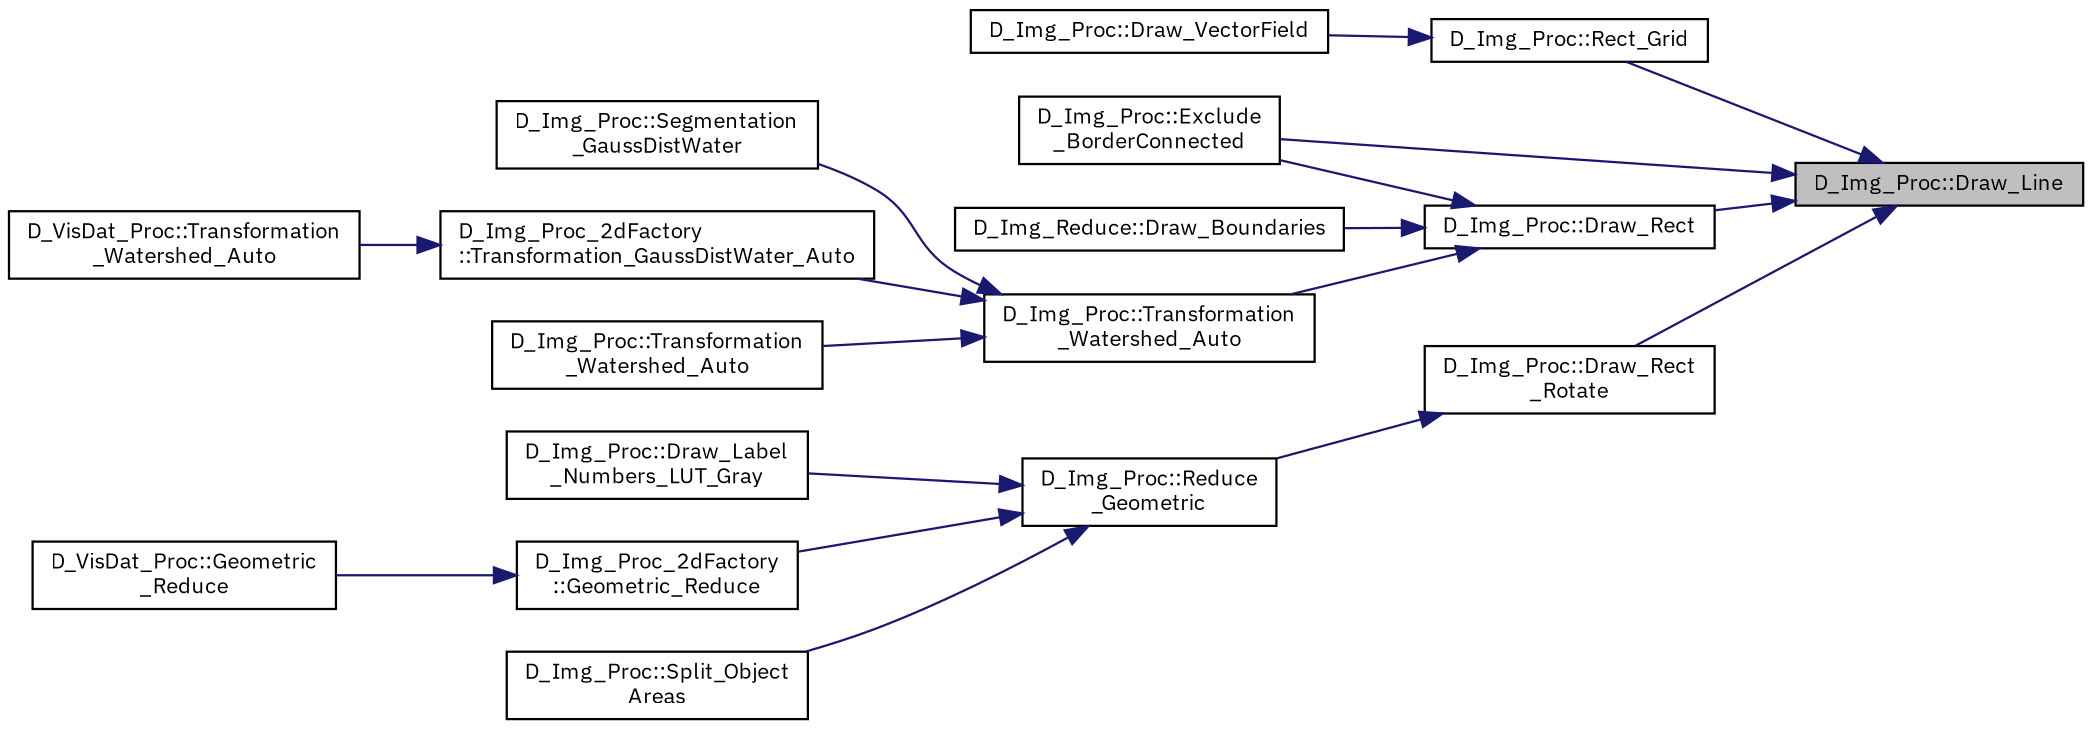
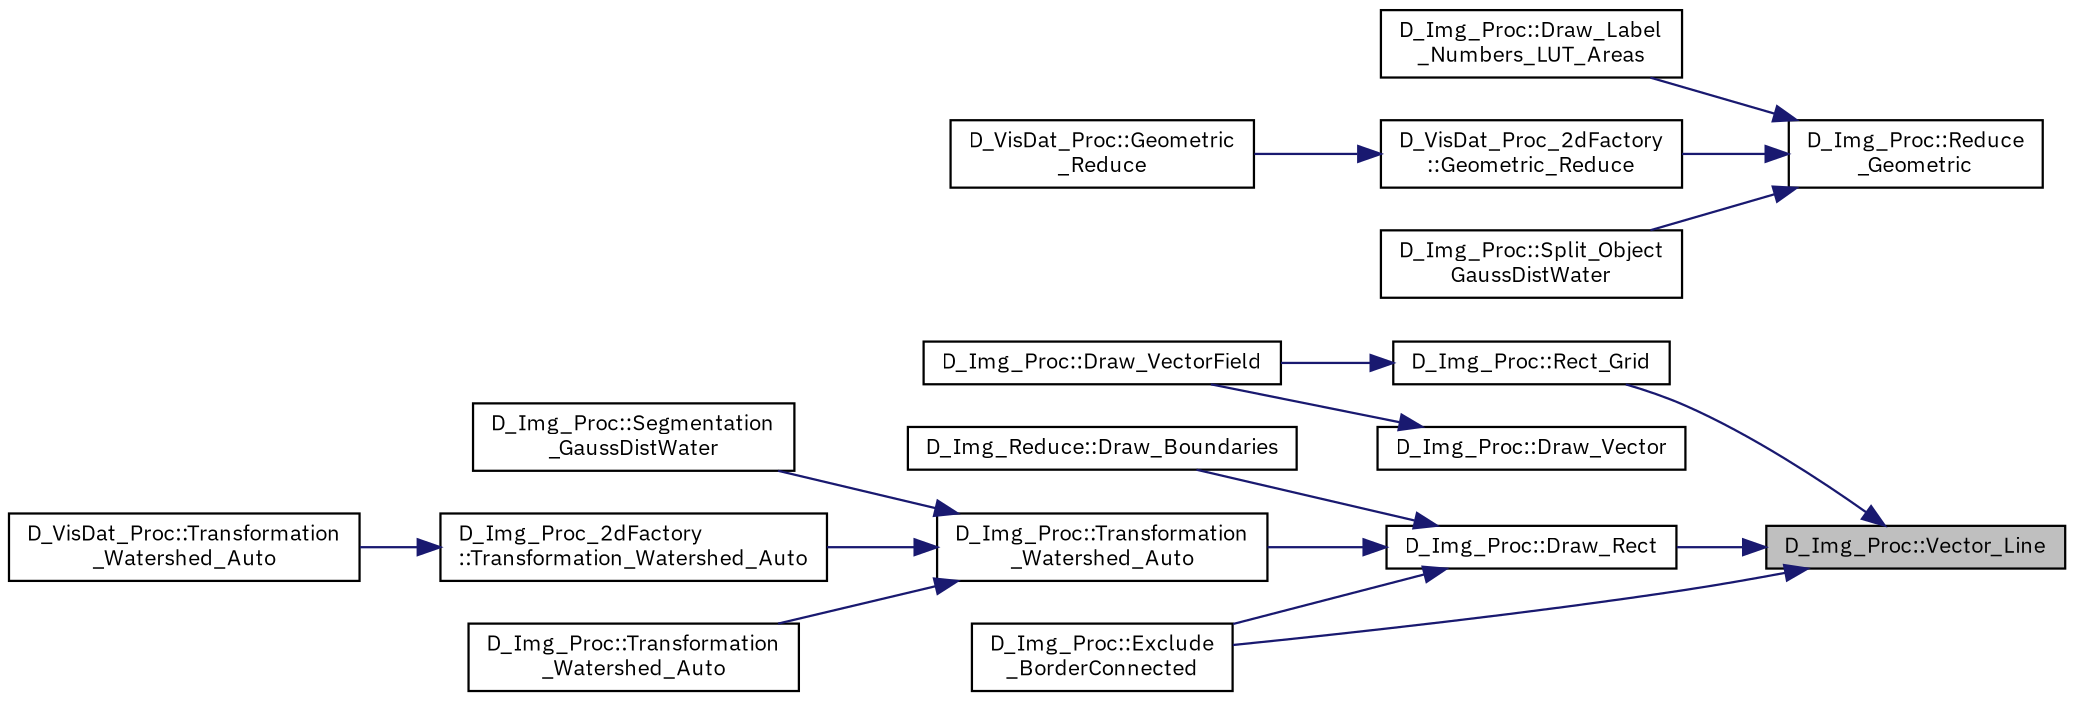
(1939, 184) -> (1916, 547)
(657, 245) -> (634, 547)
(1570, 380) -> none
none -> (1531, 448)
(657, 465) -> (1531, 44)
(657, 575) -> (1531, 154)
(657, 685) -> (1531, 264)
